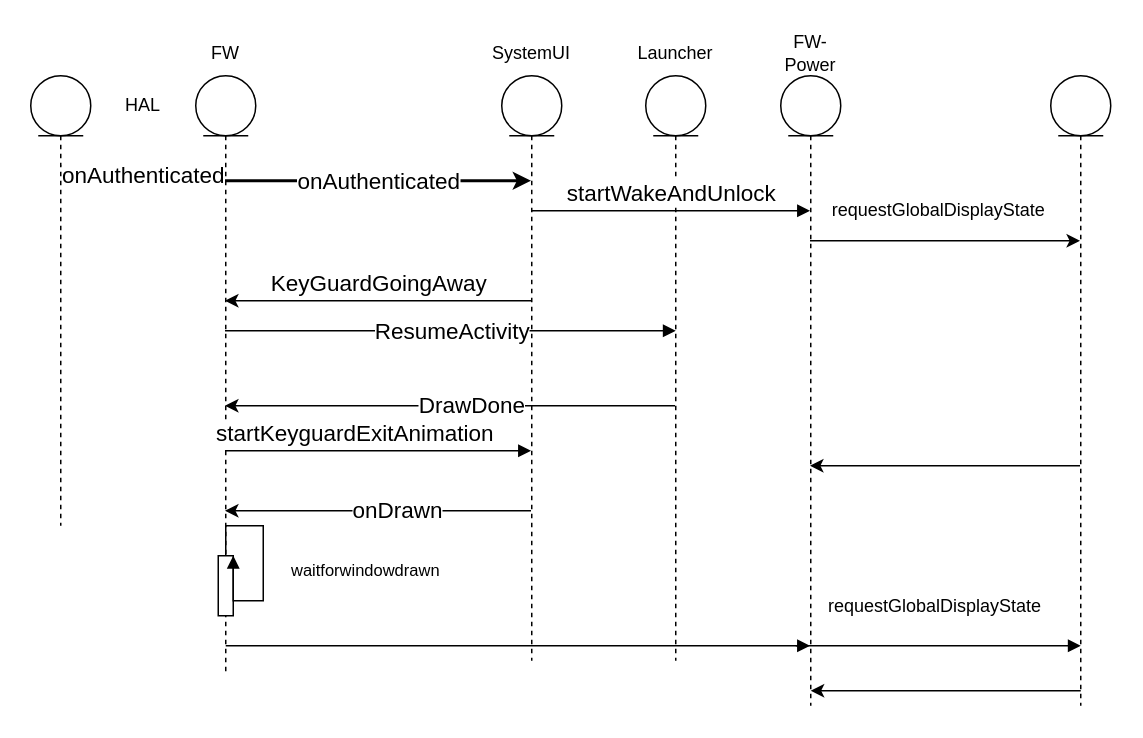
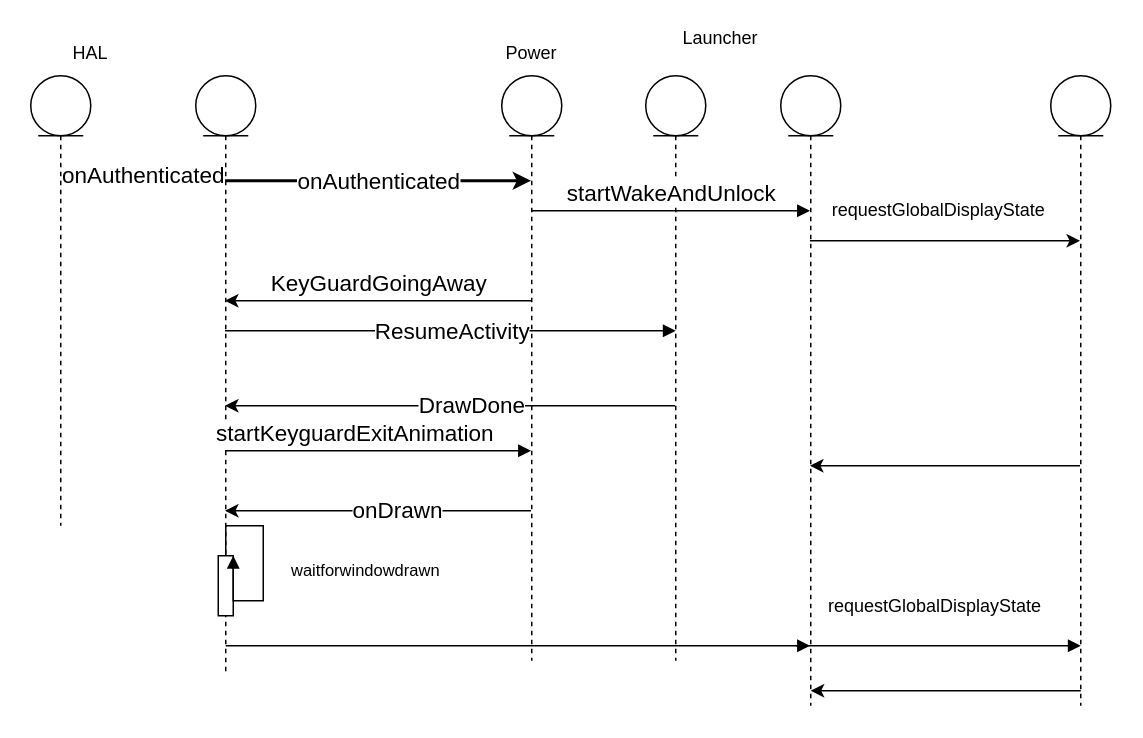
(226, 53) -> none
(532, 53) -> (532, 53)
(676, 53) -> (721, 38)
(811, 53) -> none
(143, 106) -> (91, 53)
